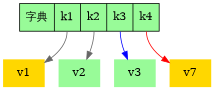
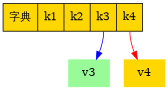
(89, 17) -> (73, 17)
(24, 73) -> none
(79, 73) -> none
(190, 73) -> (145, 73)
